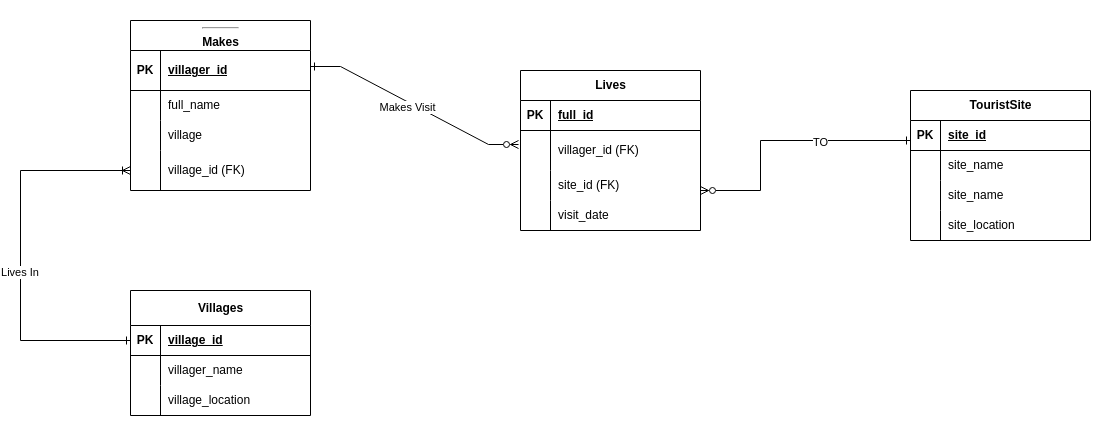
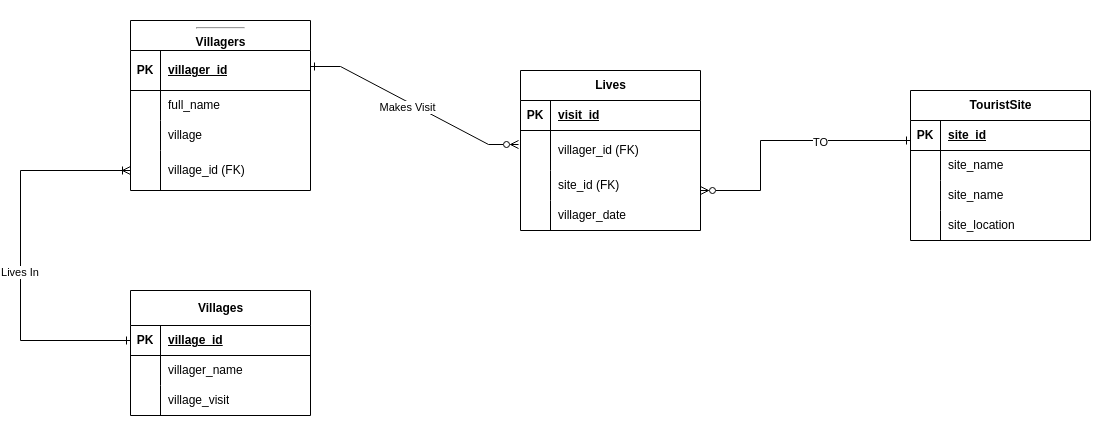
(221, 36) -> (221, 36)
(577, 116) -> (581, 116)
(589, 216) -> (598, 216)
(214, 401) -> (204, 401)
